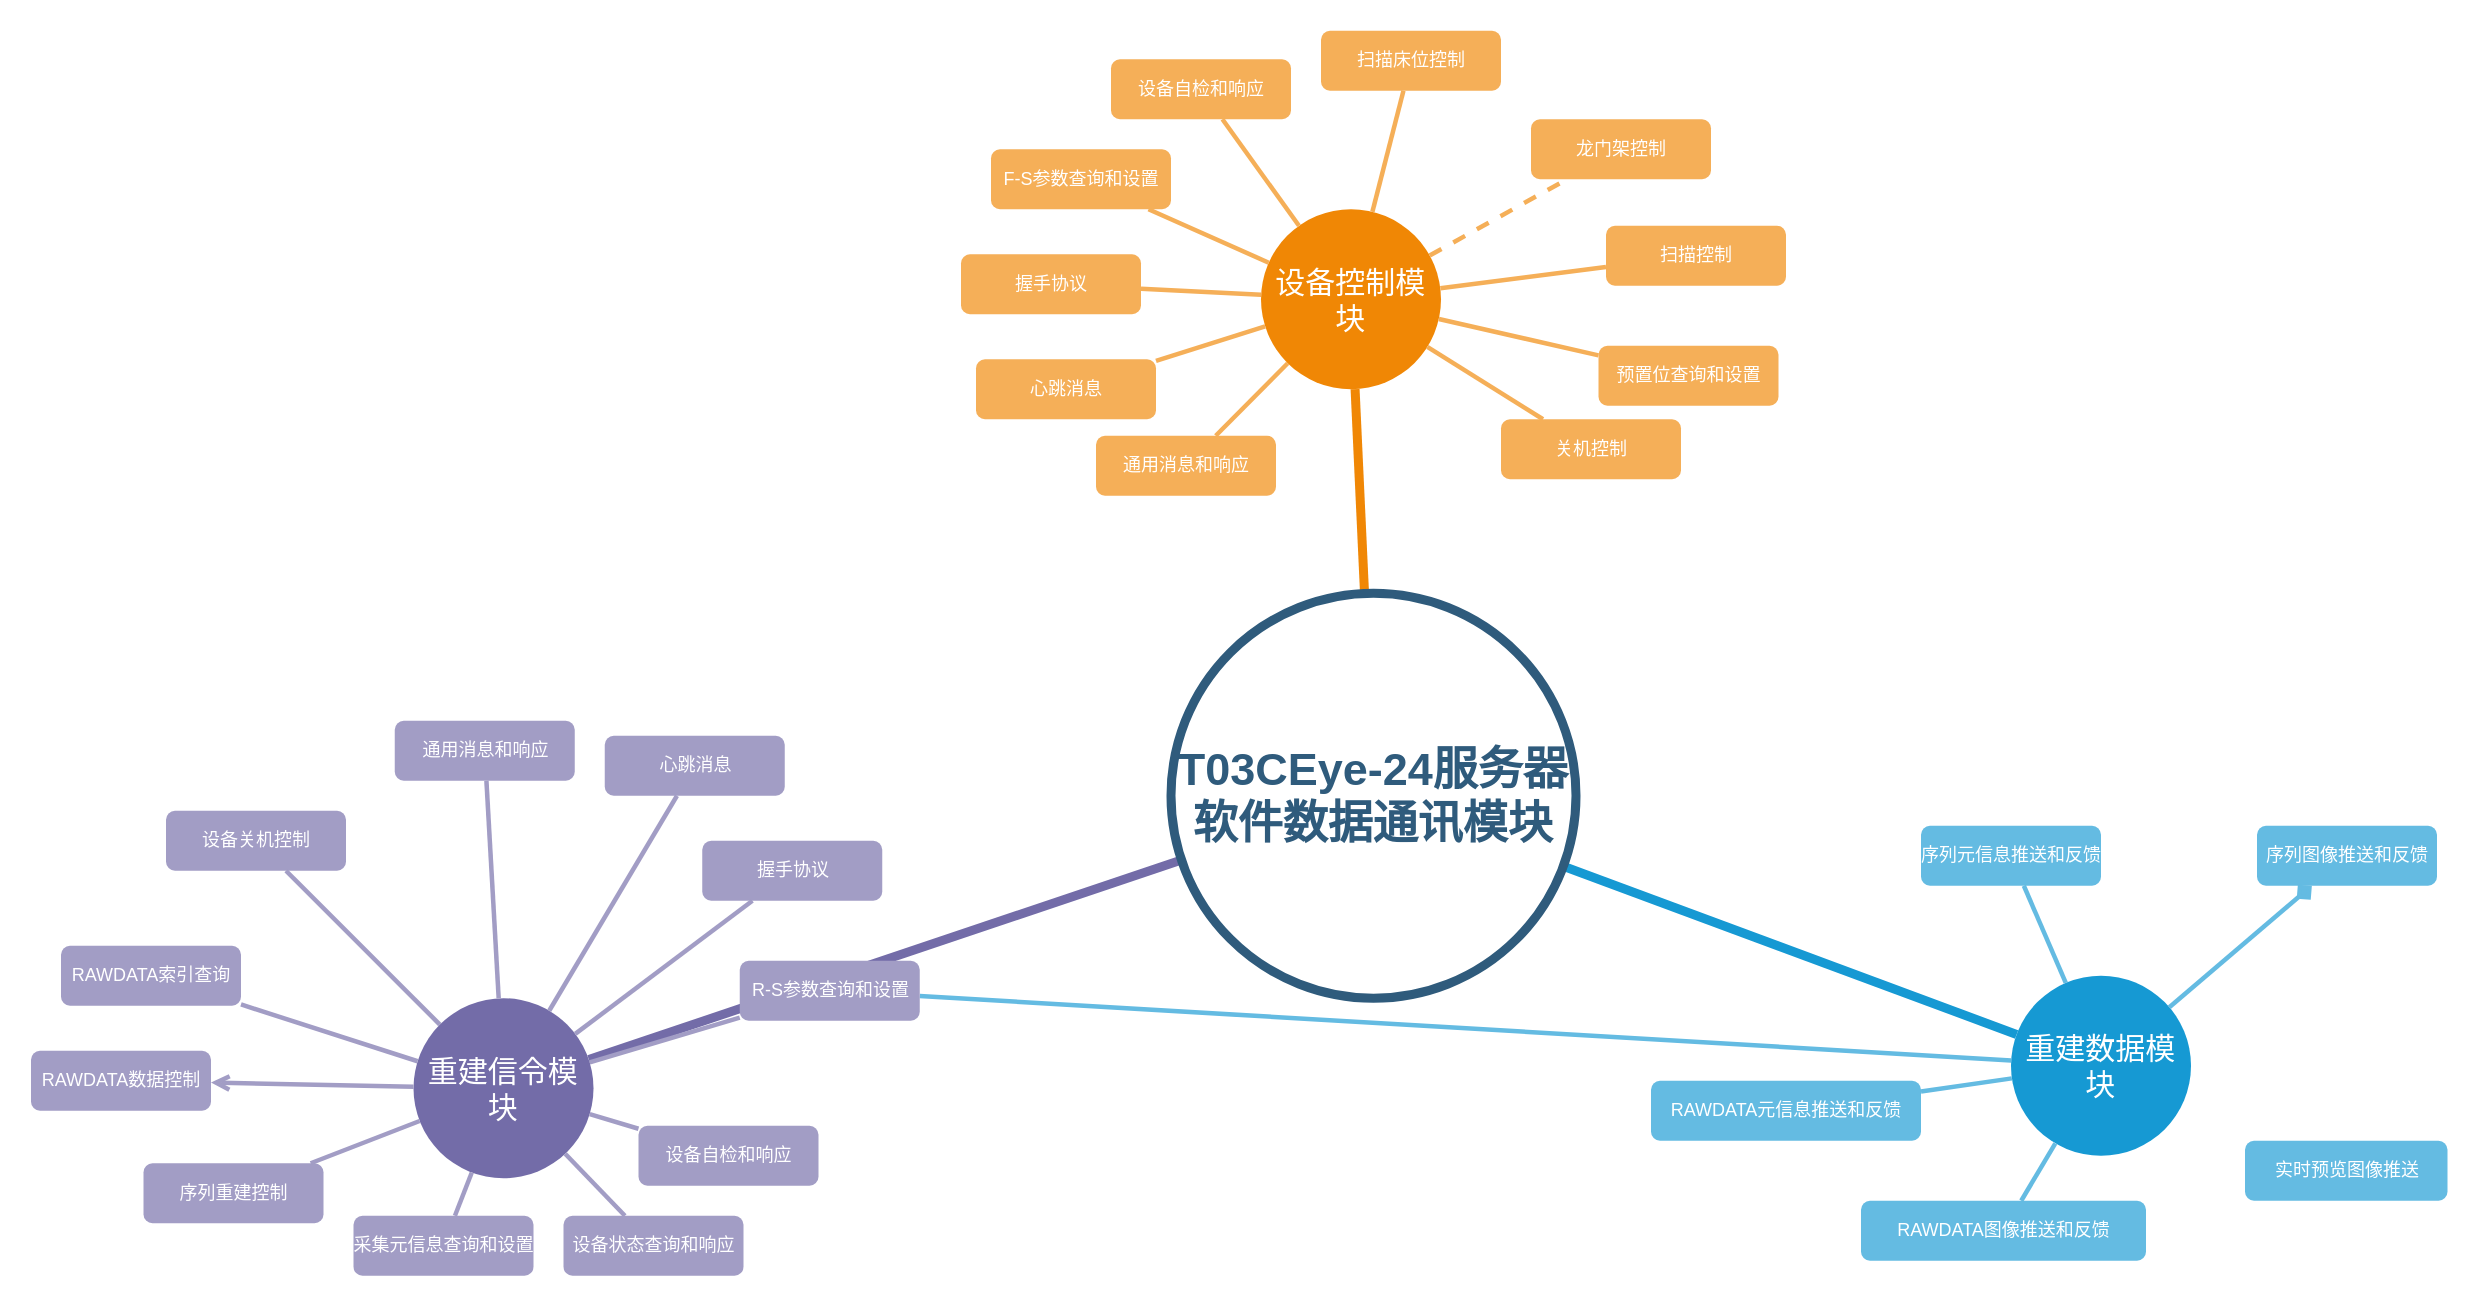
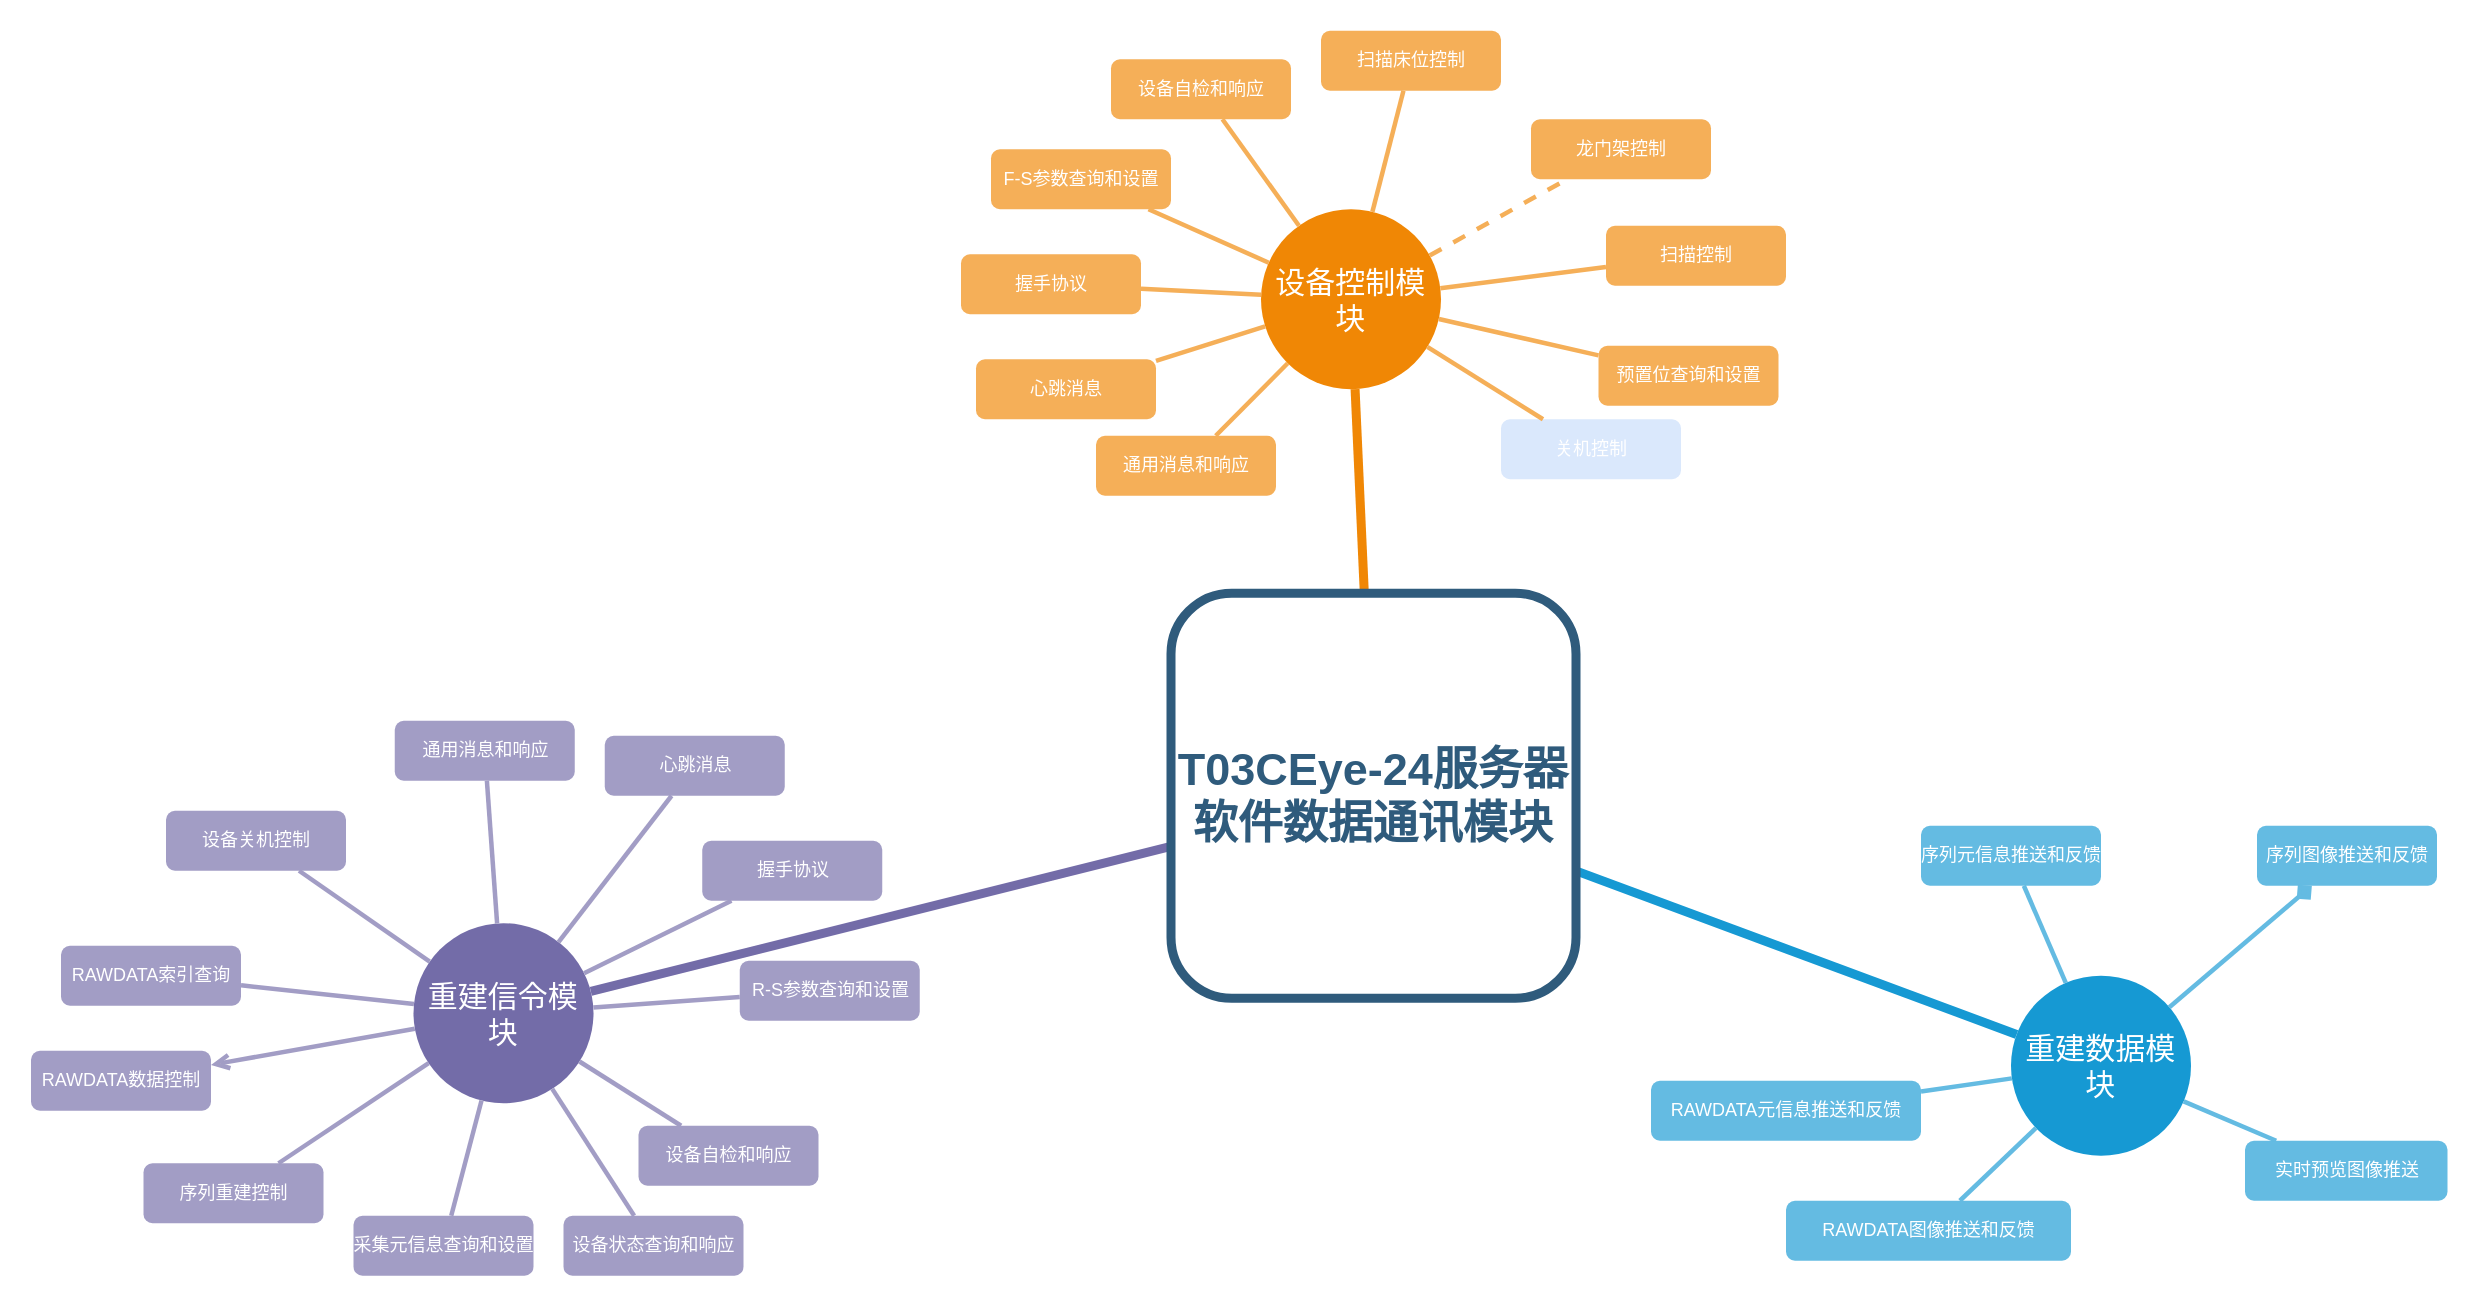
(1591, 449) -> (1591, 449)
(1373, 796) -> (1373, 796)
(1466, 1028) -> (2230, 1121)
(503, 1088) -> (503, 1013)
(2003, 1231) -> (1928, 1231)
